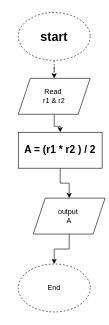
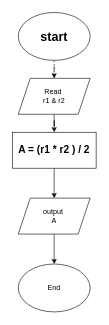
(54, 36) -> (54, 36)
(60, 150) -> (54, 150)
(69, 216) -> (54, 216)
(54, 288) -> (54, 288)
